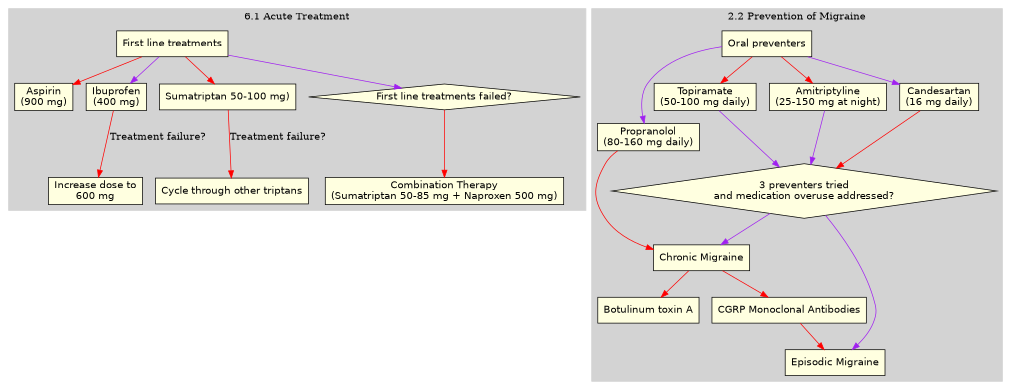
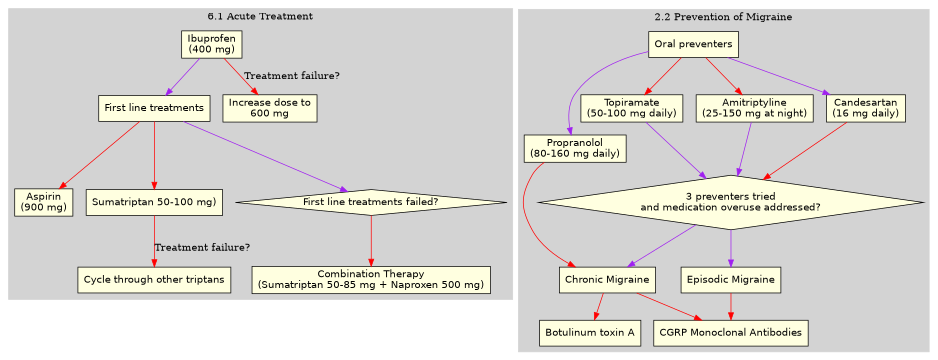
(147, 67) -> (185, 74)
(810, 334) -> (731, 303)
